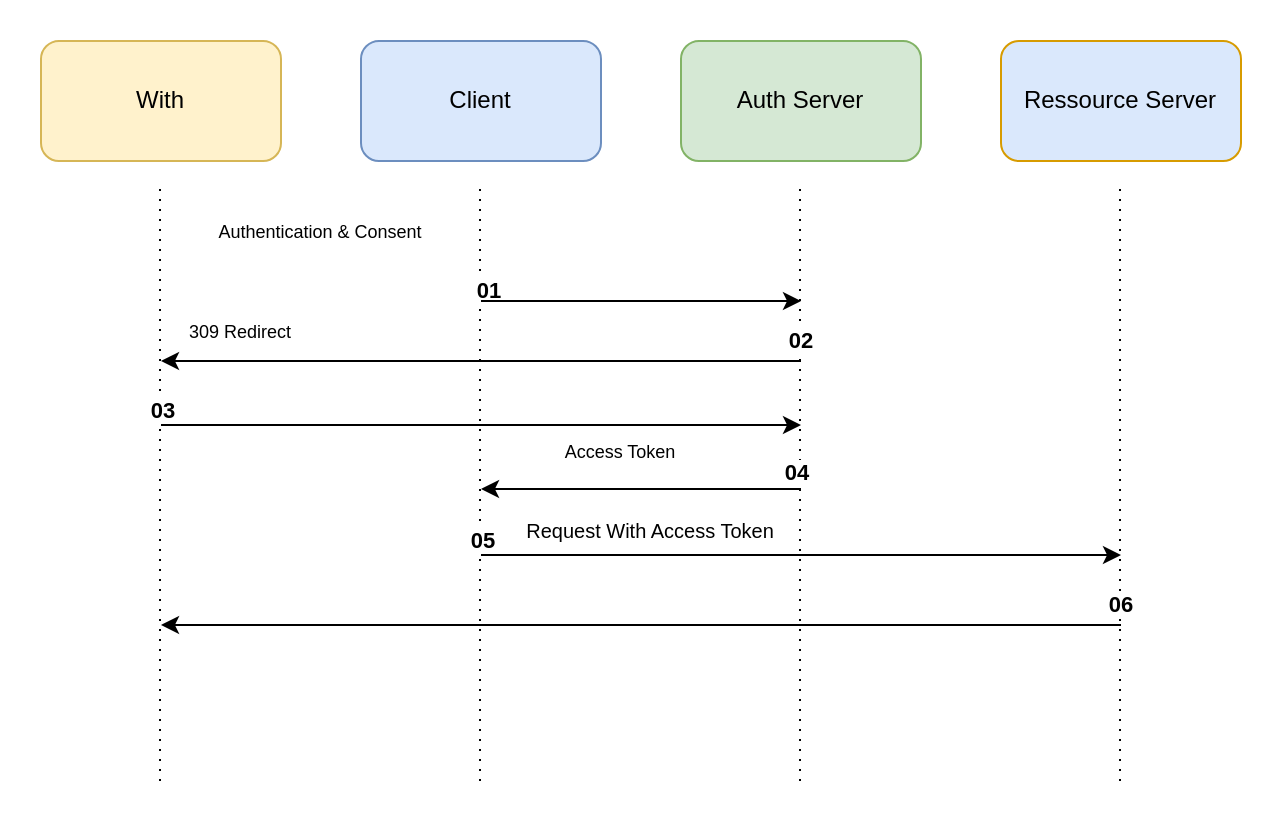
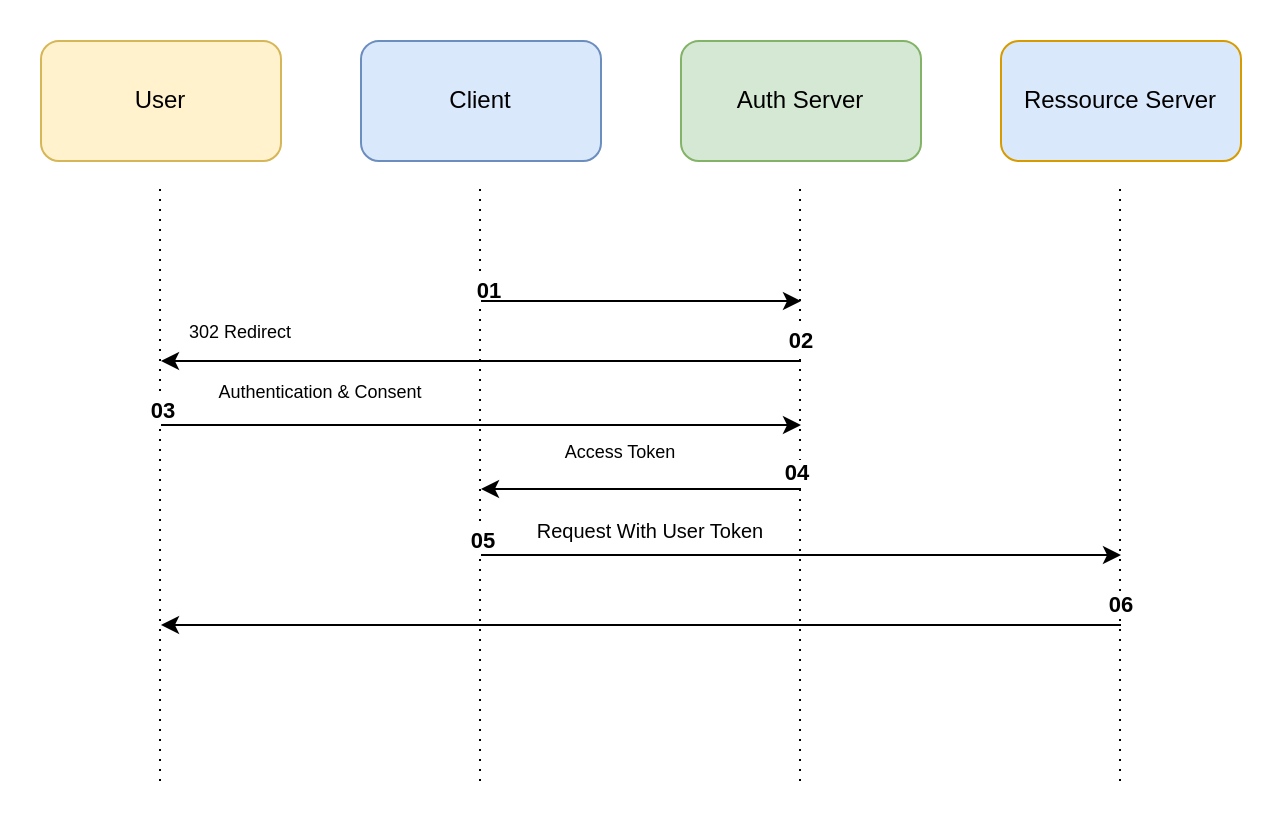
(161, 101) -> (161, 101)
(321, 231) -> (321, 391)
(241, 331) -> (241, 331)
(651, 531) -> (651, 531)
